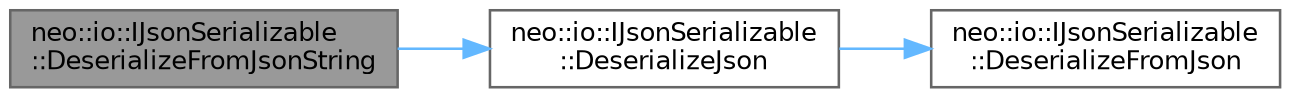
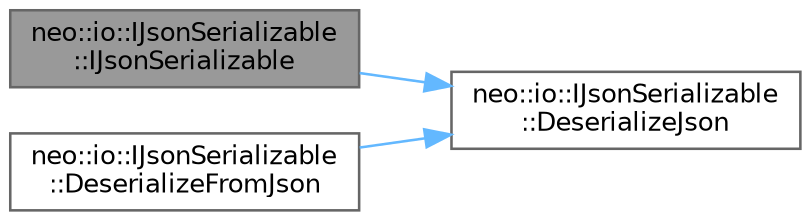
(204, 49) -> (185, 49)
(872, 49) -> (392, 143)
